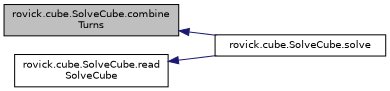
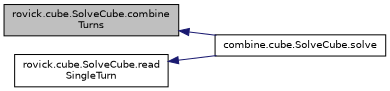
(300, 45) -> (300, 45)
(91, 71) -> (91, 71)
